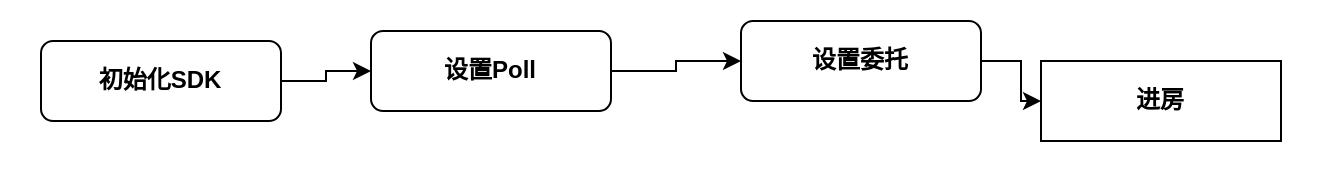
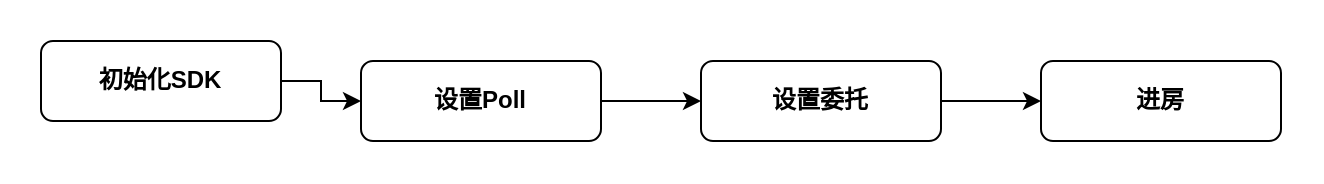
(861, 61) -> (821, 101)
(491, 71) -> (481, 101)
(1161, 101) -> (1161, 101)
